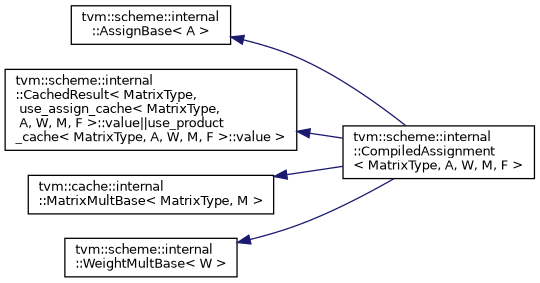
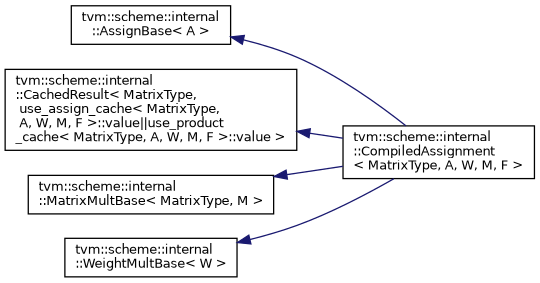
(151, 195) -> (151, 195)
